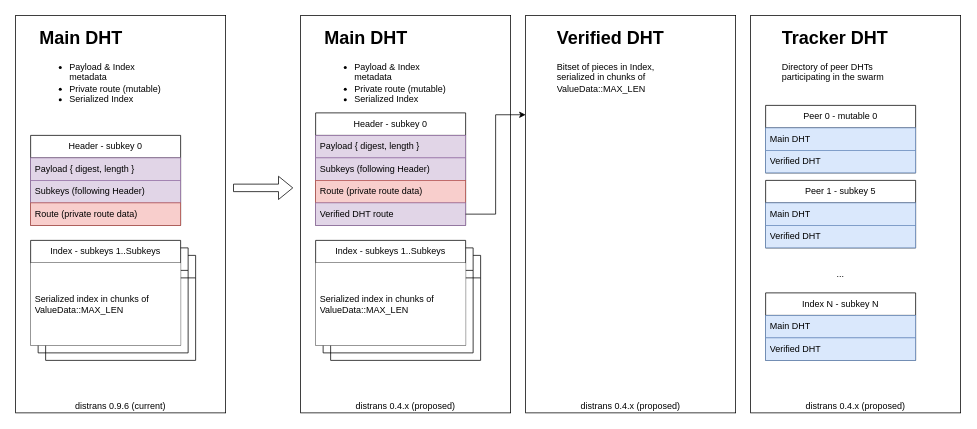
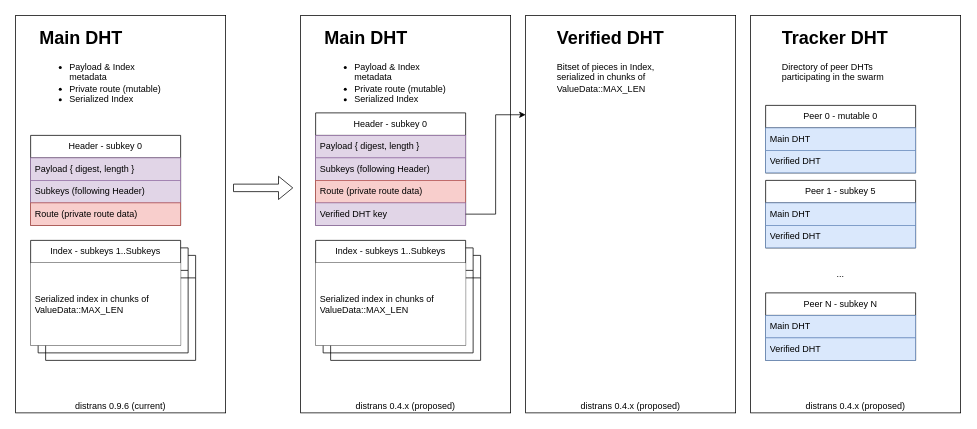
(361, 214) -> (356, 214)
(840, 304) -> (840, 304)
